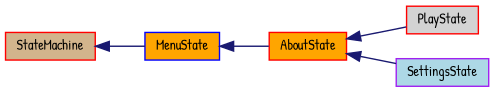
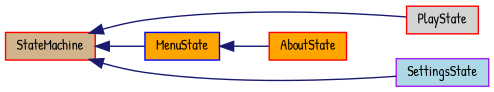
(383, 32) -> (254, 12)
(378, 60) -> (249, 80)
